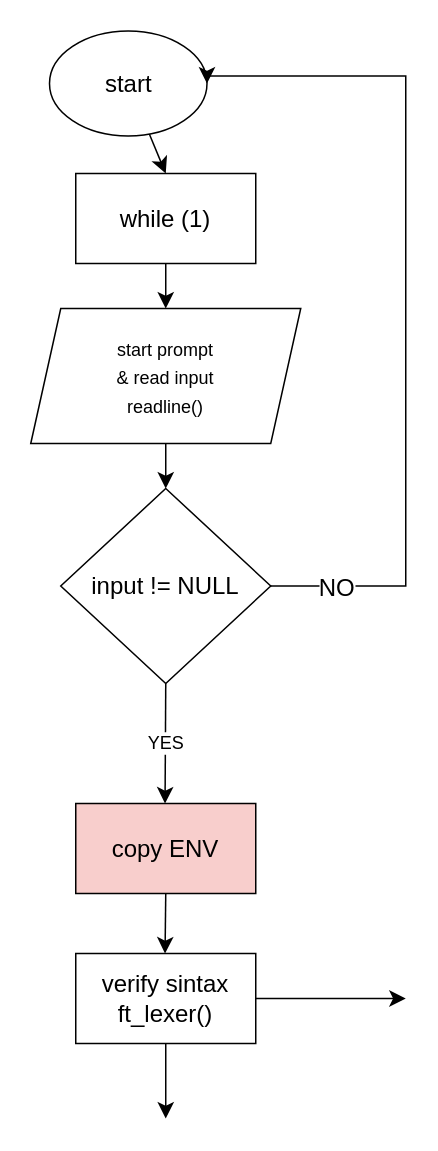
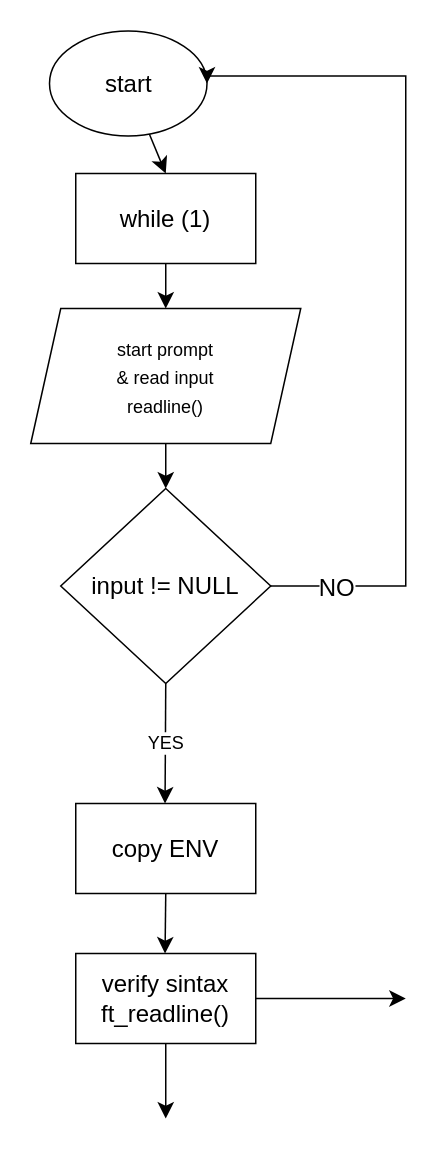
(166, 848) -> (166, 848)
(166, 998) -> (166, 998)
